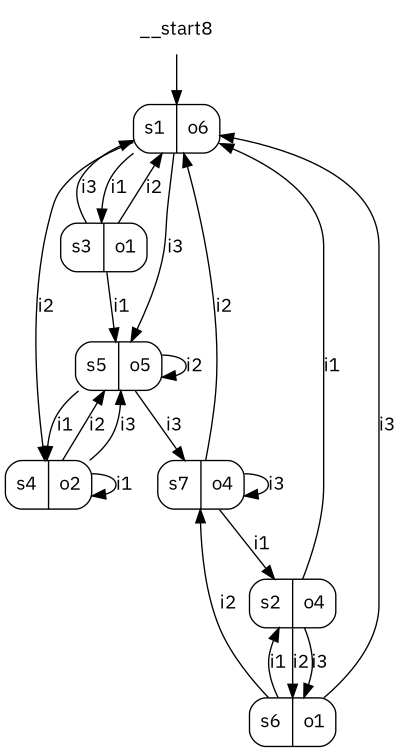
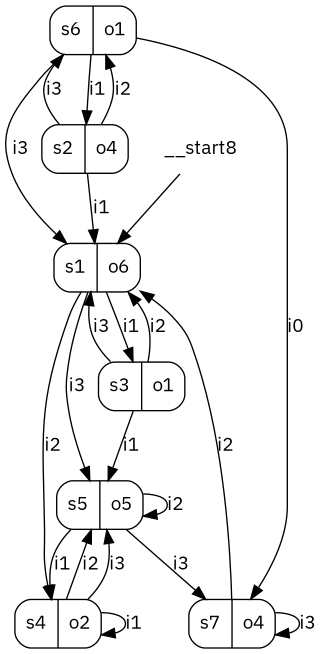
(243, 539) -> none
(229, 604) -> (296, 327)
